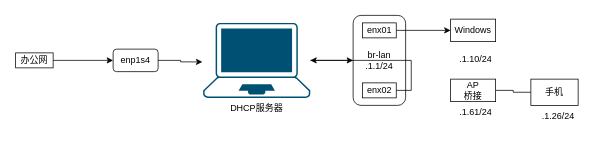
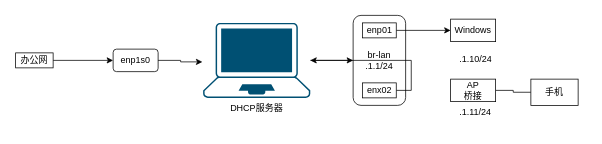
(380, 30) -> (380, 30)
(135, 60) -> (135, 60)
(477, 112) -> (477, 112)
(563, 117) -> none
